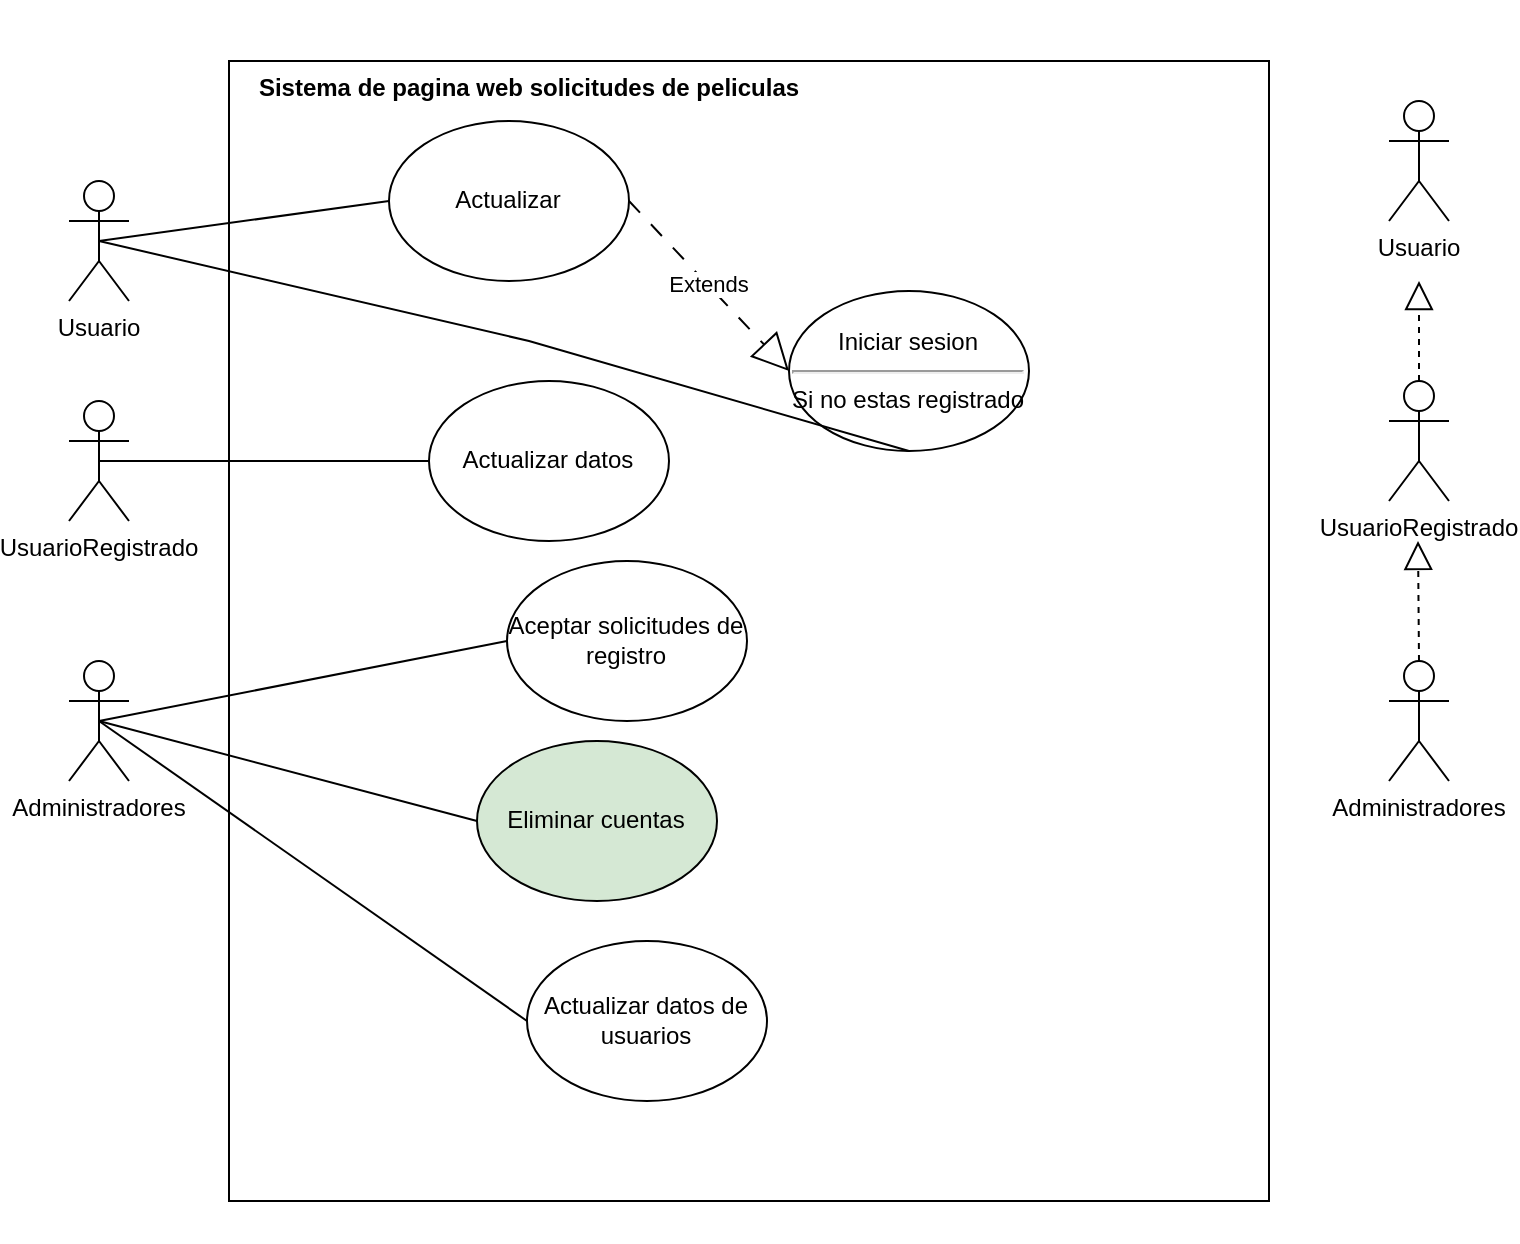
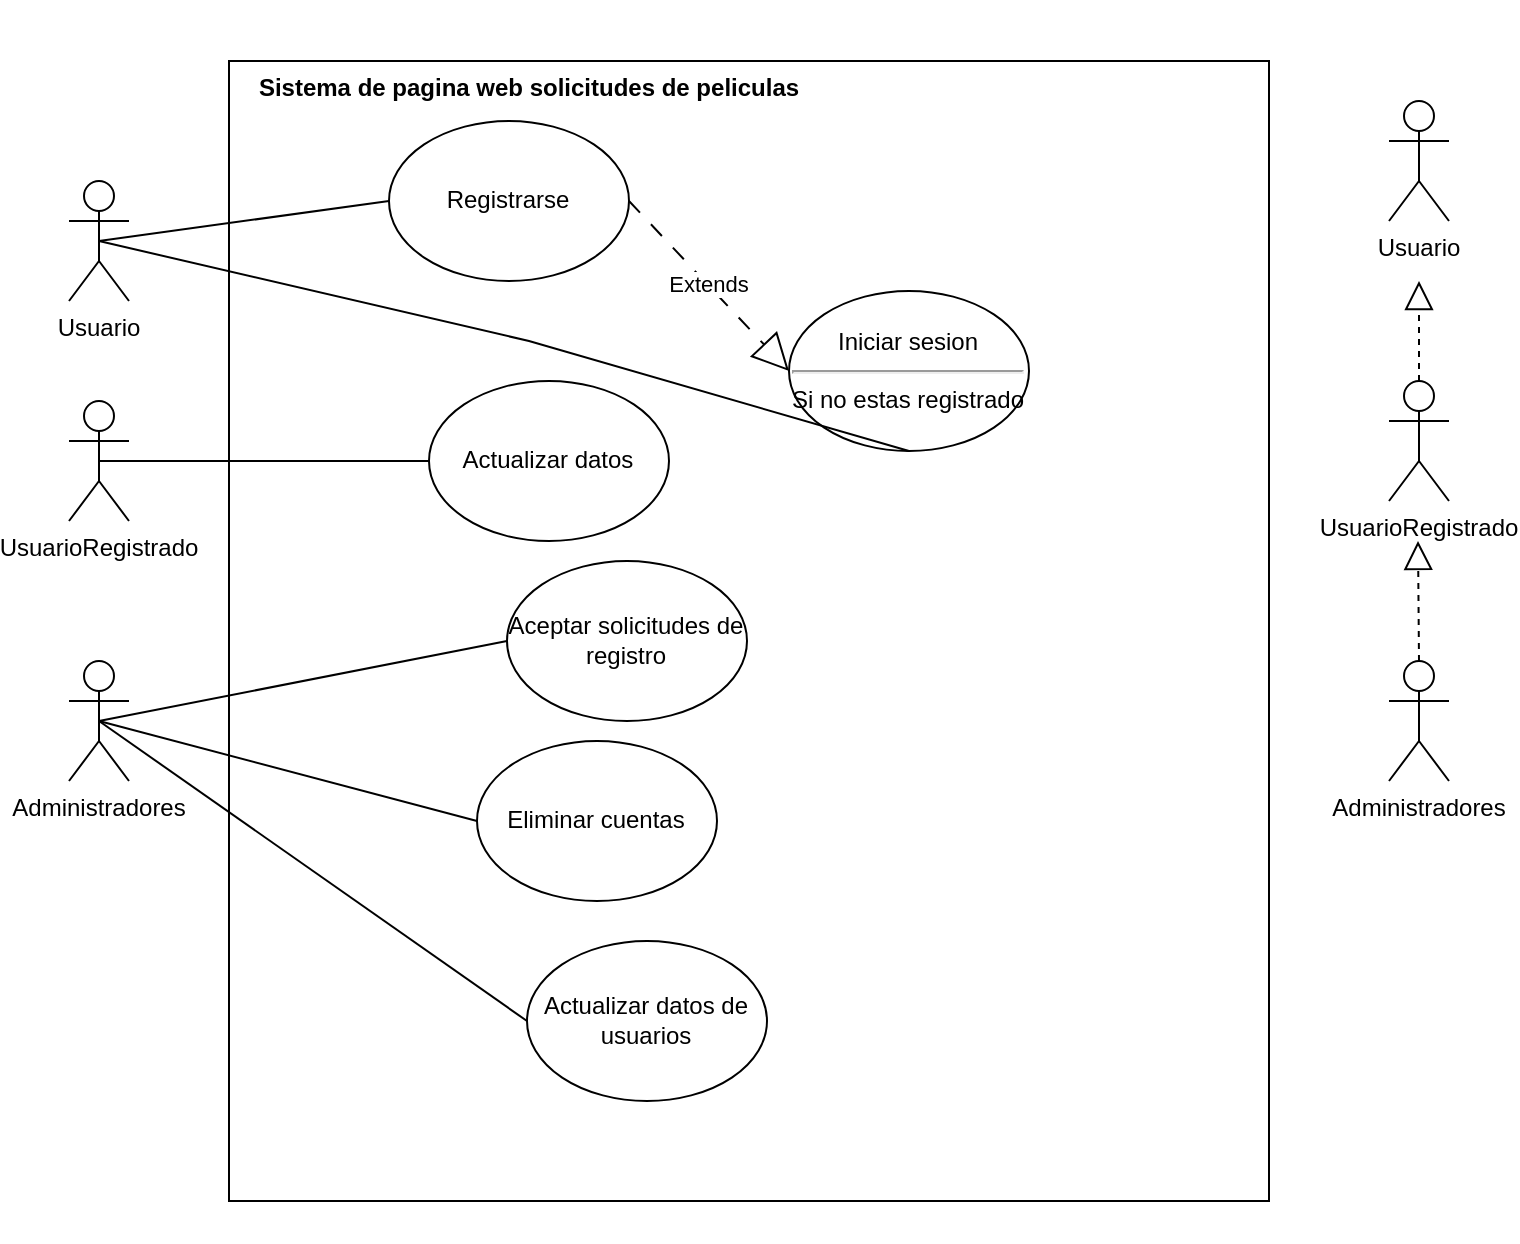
(509, 201) -> (509, 201)
(597, 821) -> (597, 821)
